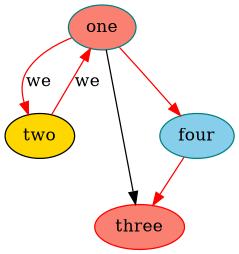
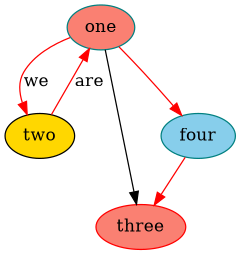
(88, 82) -> (90, 82)
